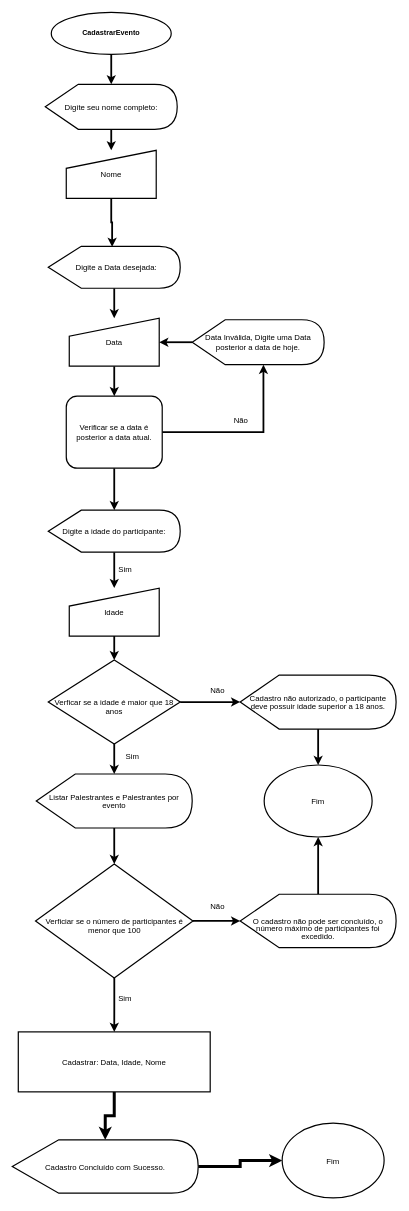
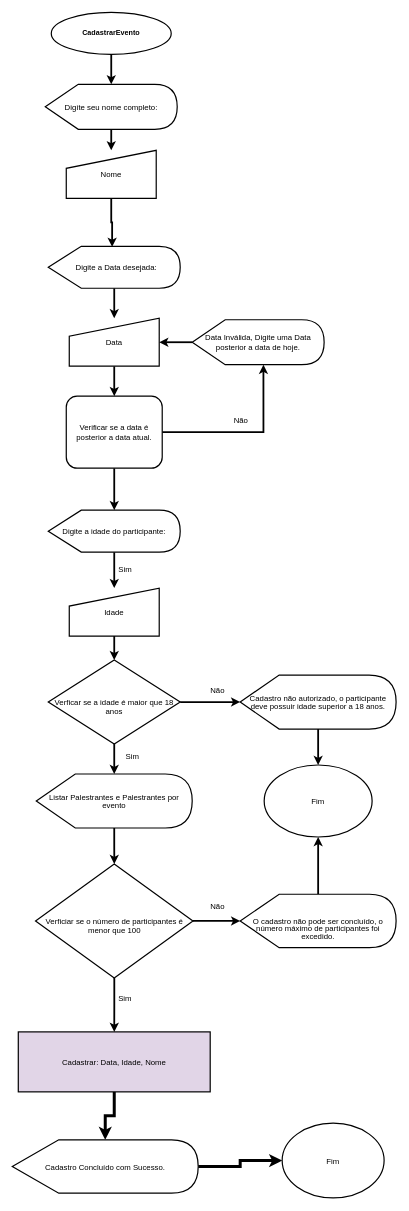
(114, 1062) -> (114, 1062)
